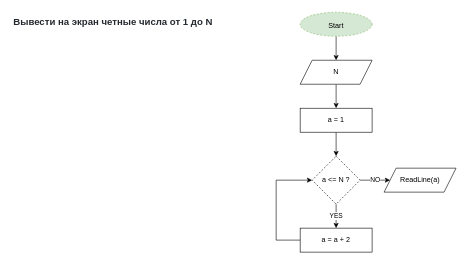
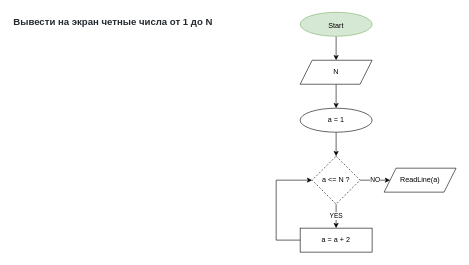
(336, 24) -> (336, 24)
(336, 120) -> (336, 120)
